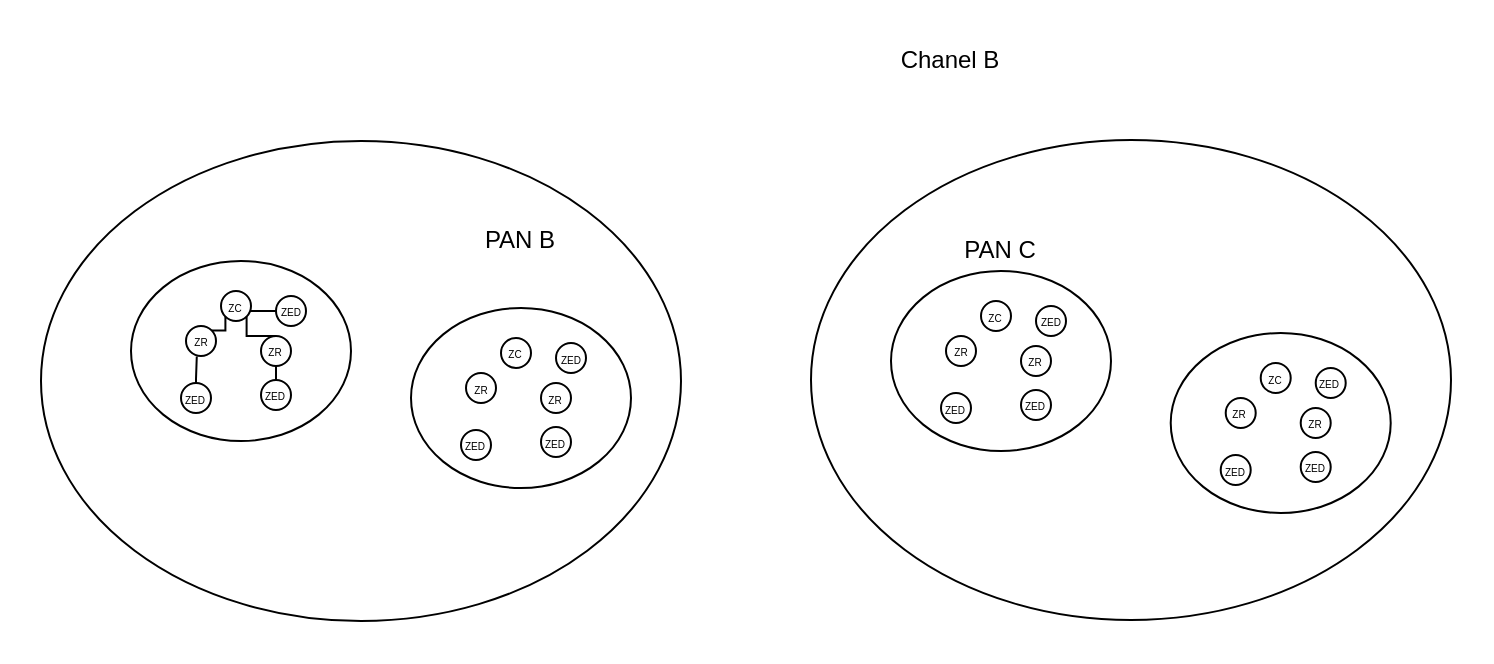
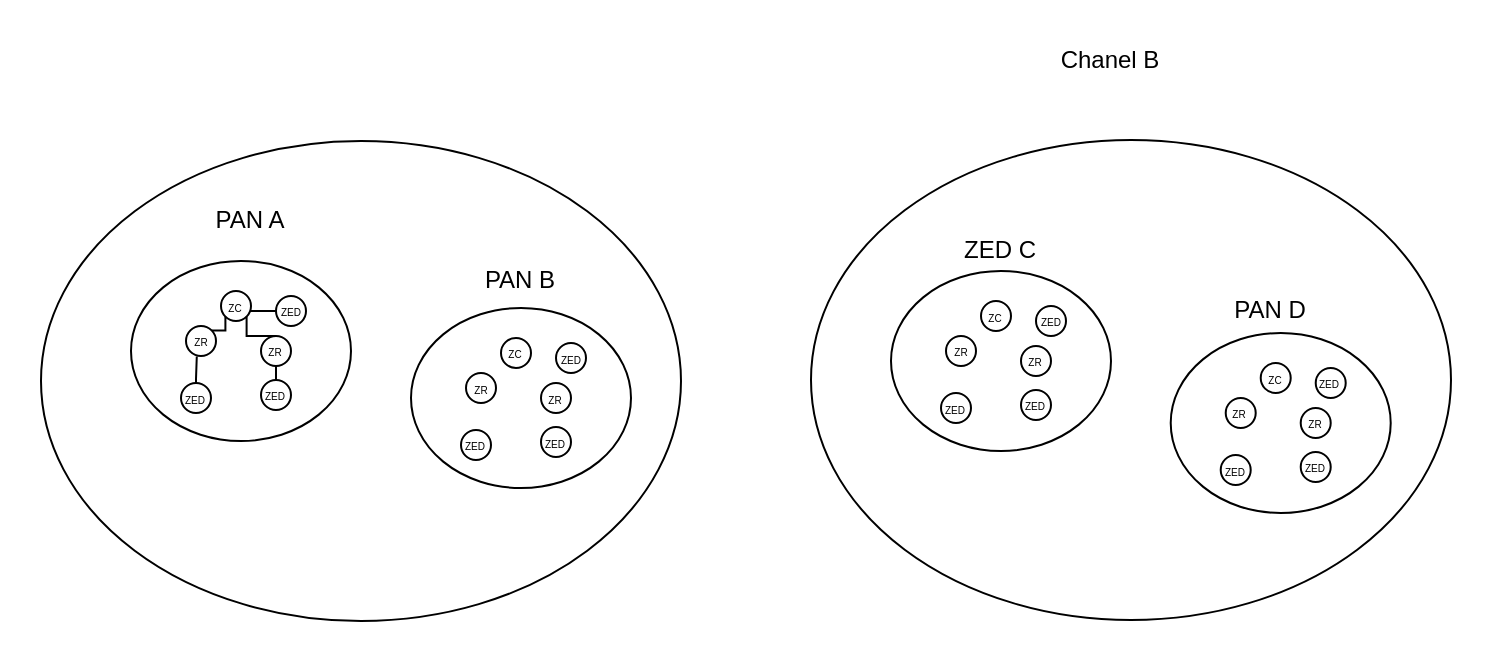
(951, 61) -> (1111, 61)
none -> (251, 221)
(521, 241) -> (521, 281)
(1001, 251) -> (1001, 251)
none -> (1271, 311)
